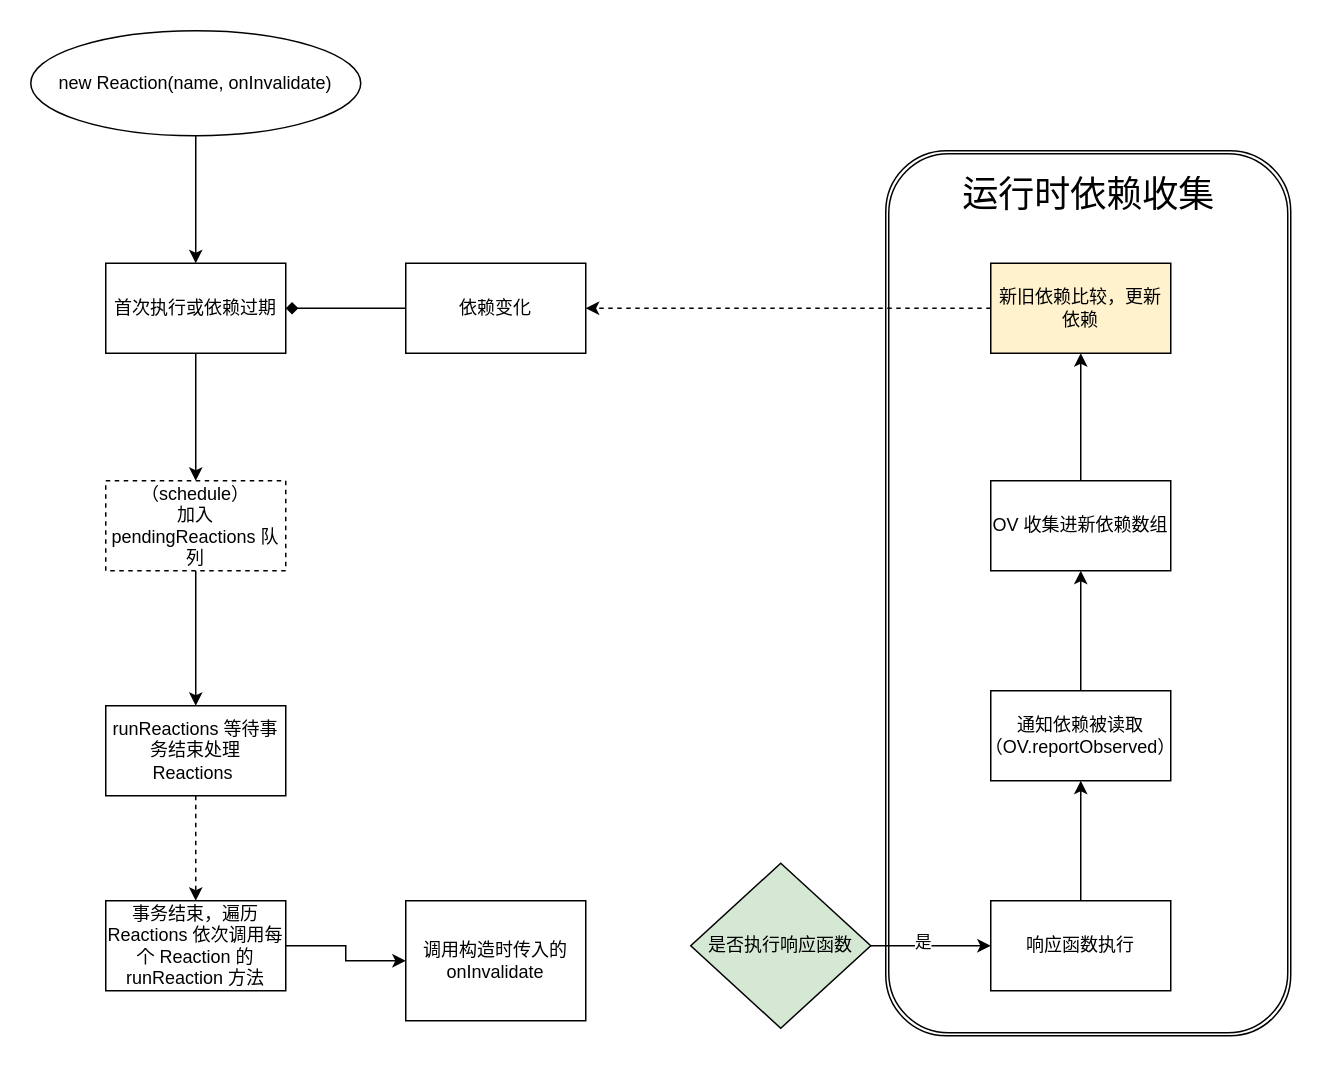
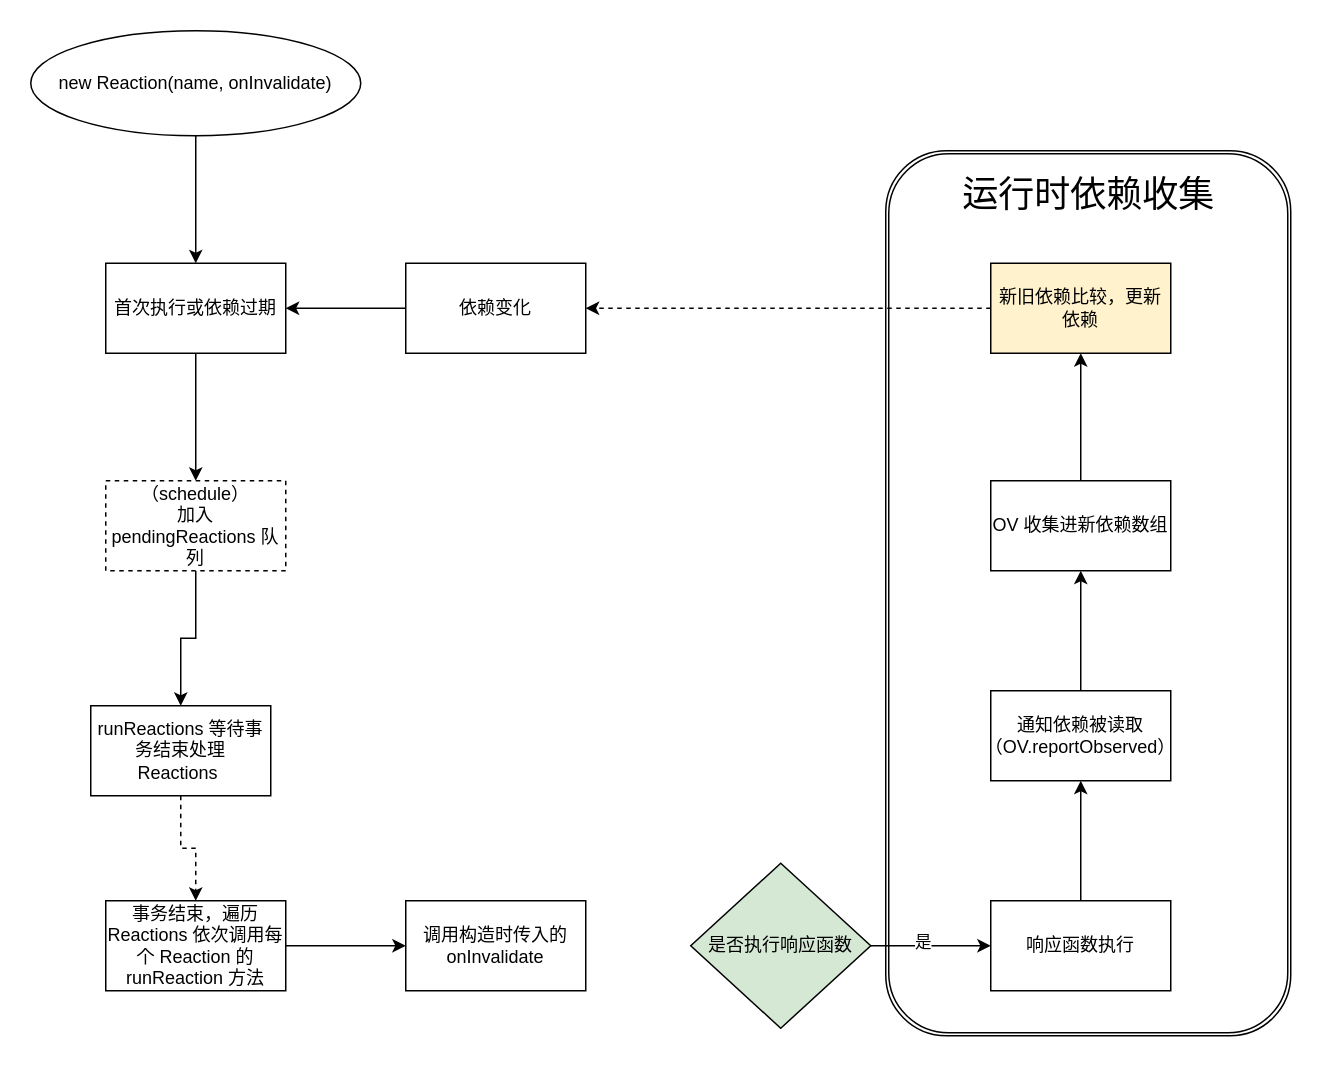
(298, 308) -> (297, 308)
(196, 751) -> (181, 751)
(496, 961) -> (496, 946)
